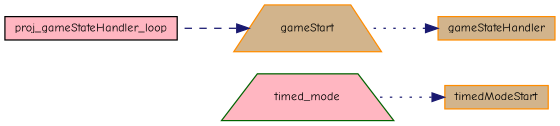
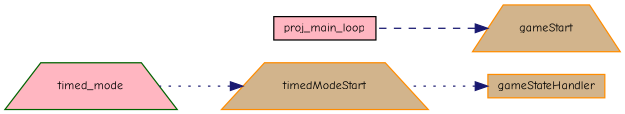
(91, 28) -> (325, 28)
(396, 28) -> (441, 86)
(497, 97) -> (325, 86)
